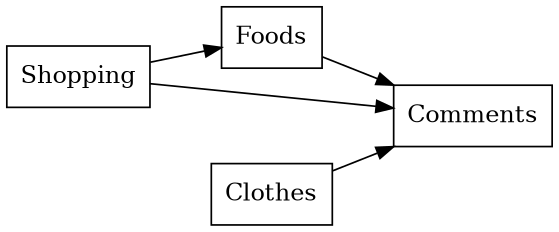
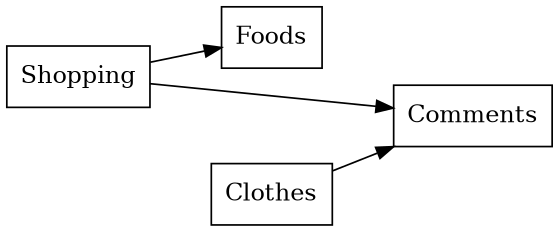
(350, 68) -> none
